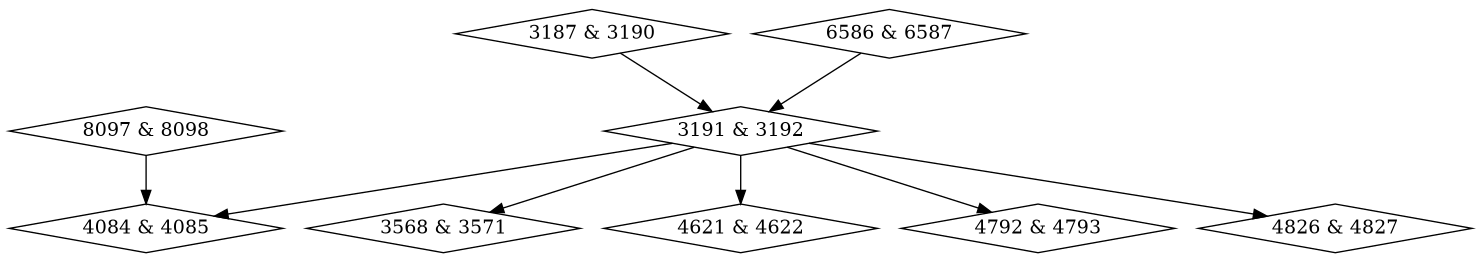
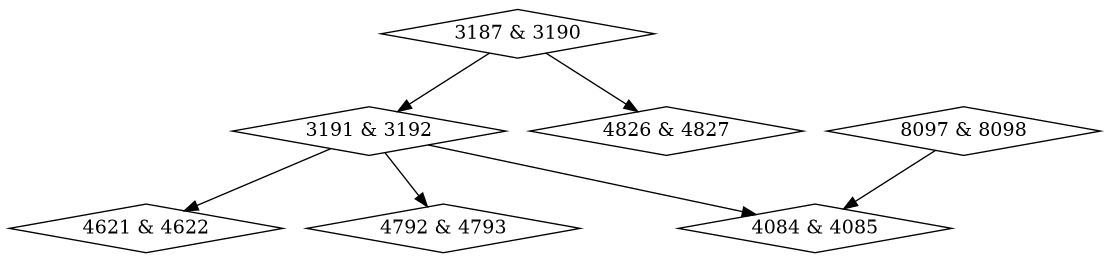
(889, 34) -> none
(1031, 179) -> (586, 79)
(443, 228) -> none
